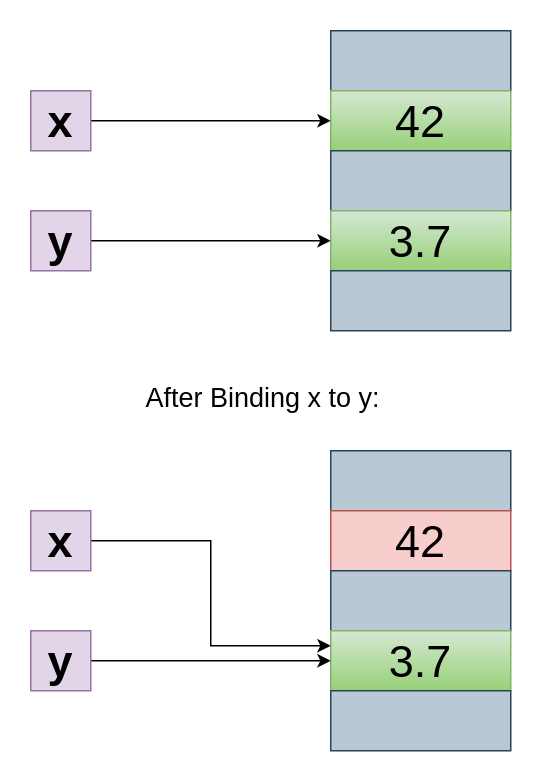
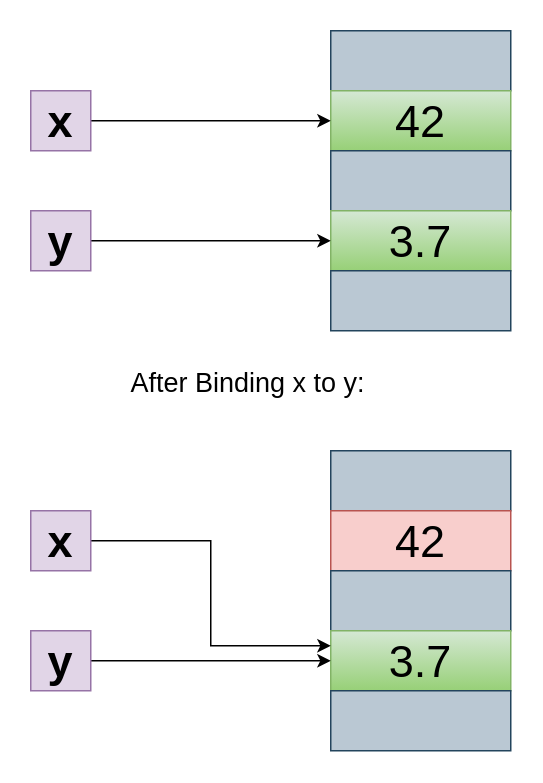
(263, 398) -> (248, 383)
